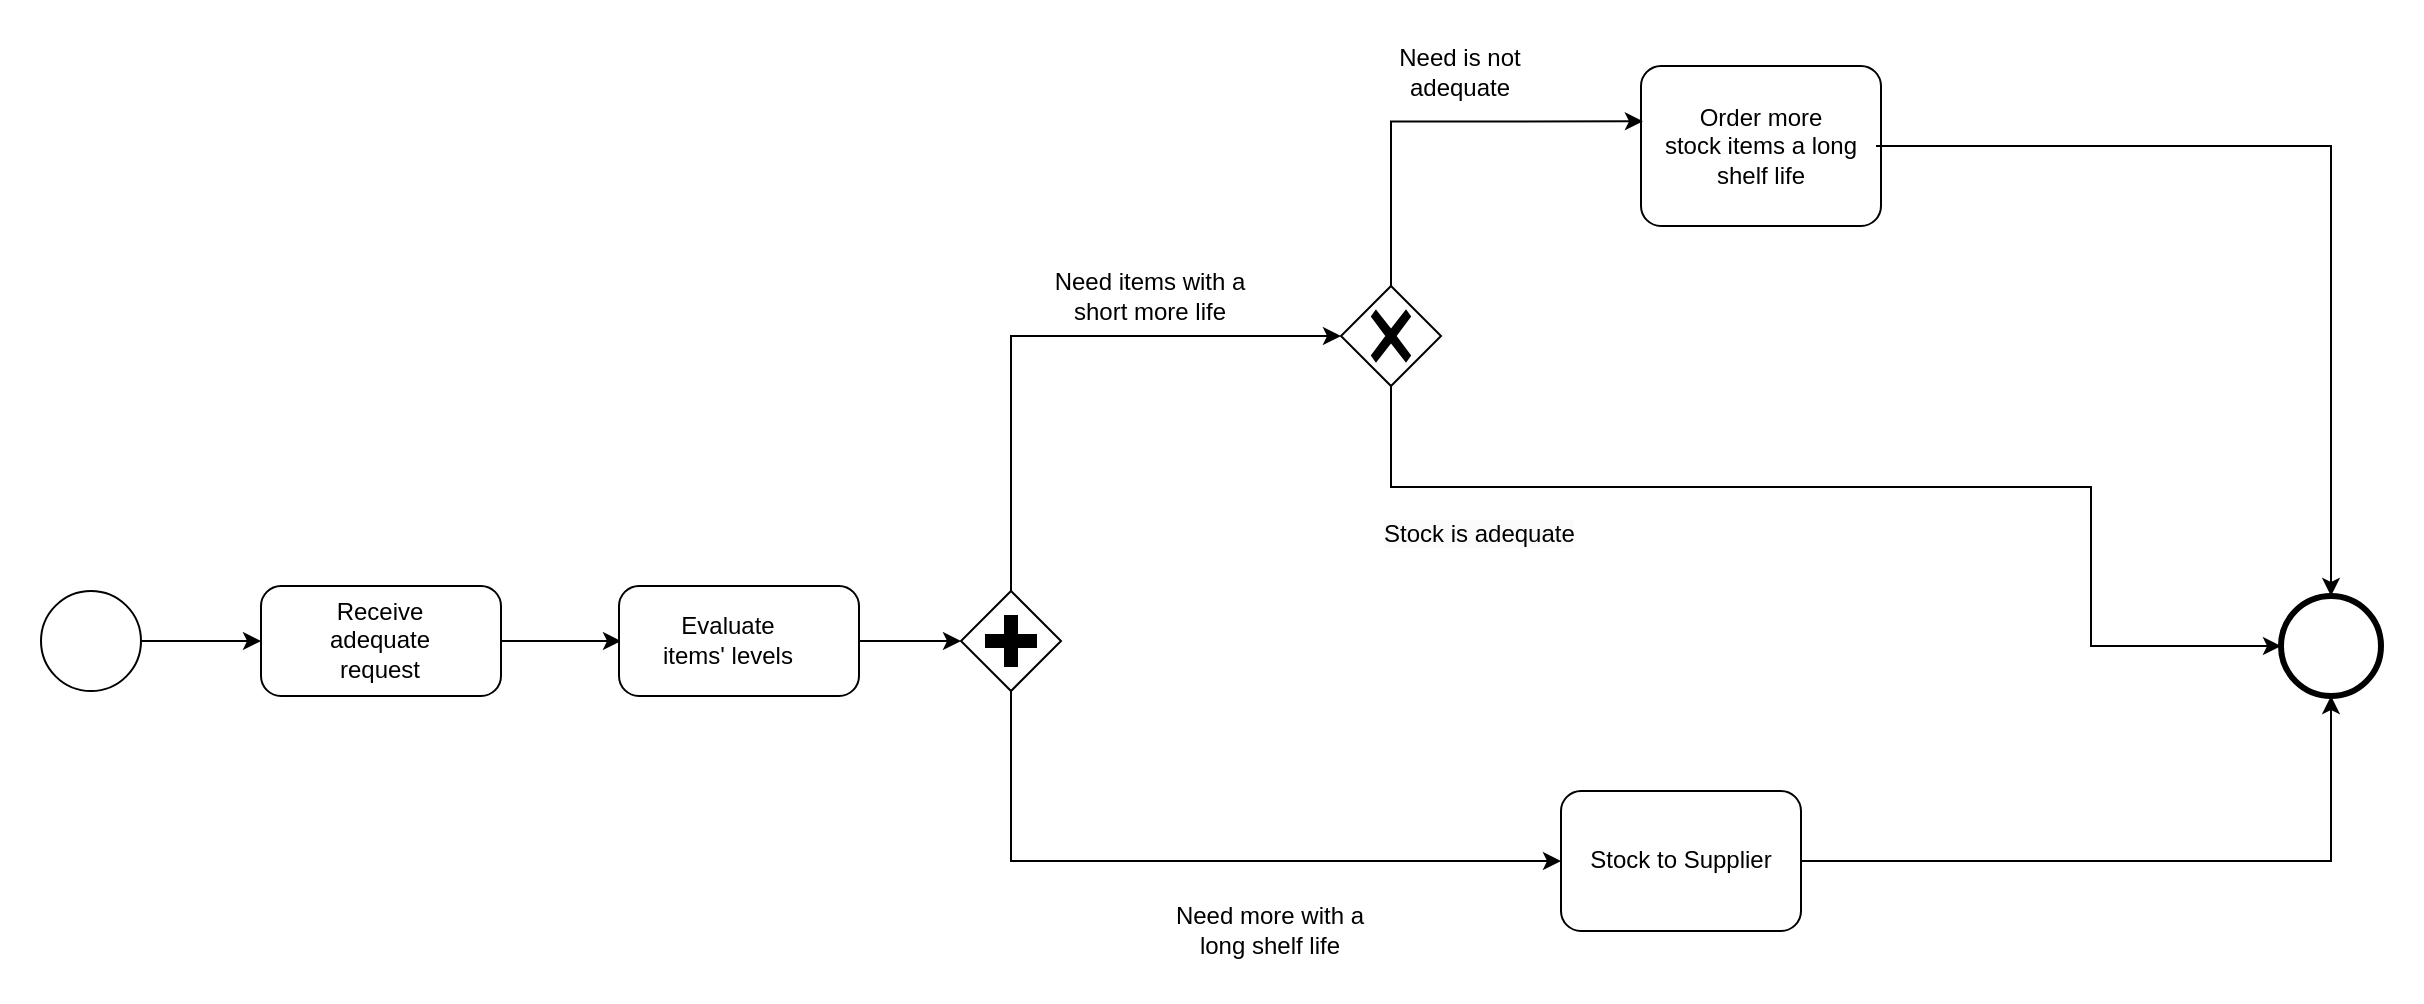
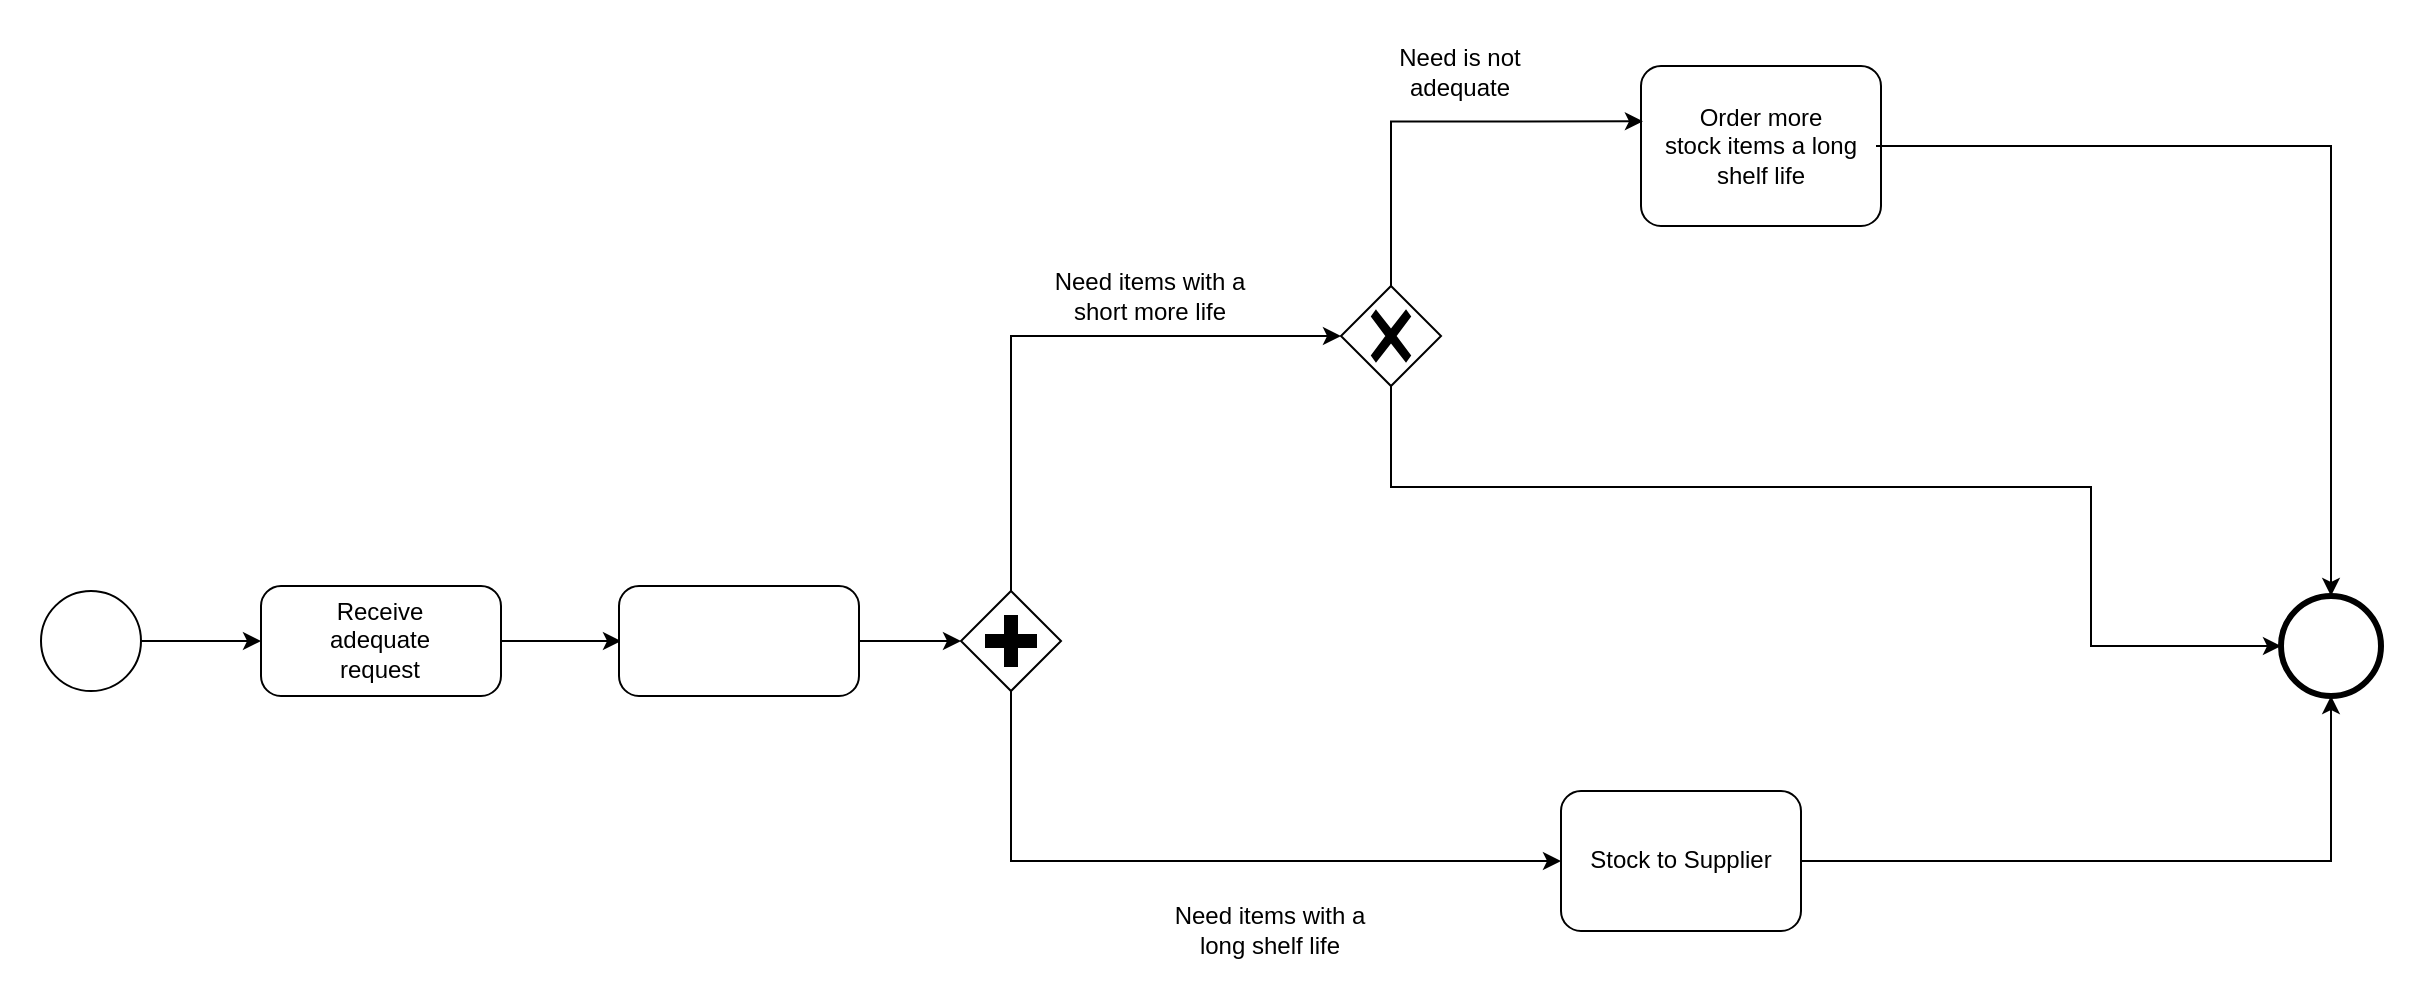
(1531, 546) -> none
(729, 641) -> none
(1271, 931) -> (1271, 931)
